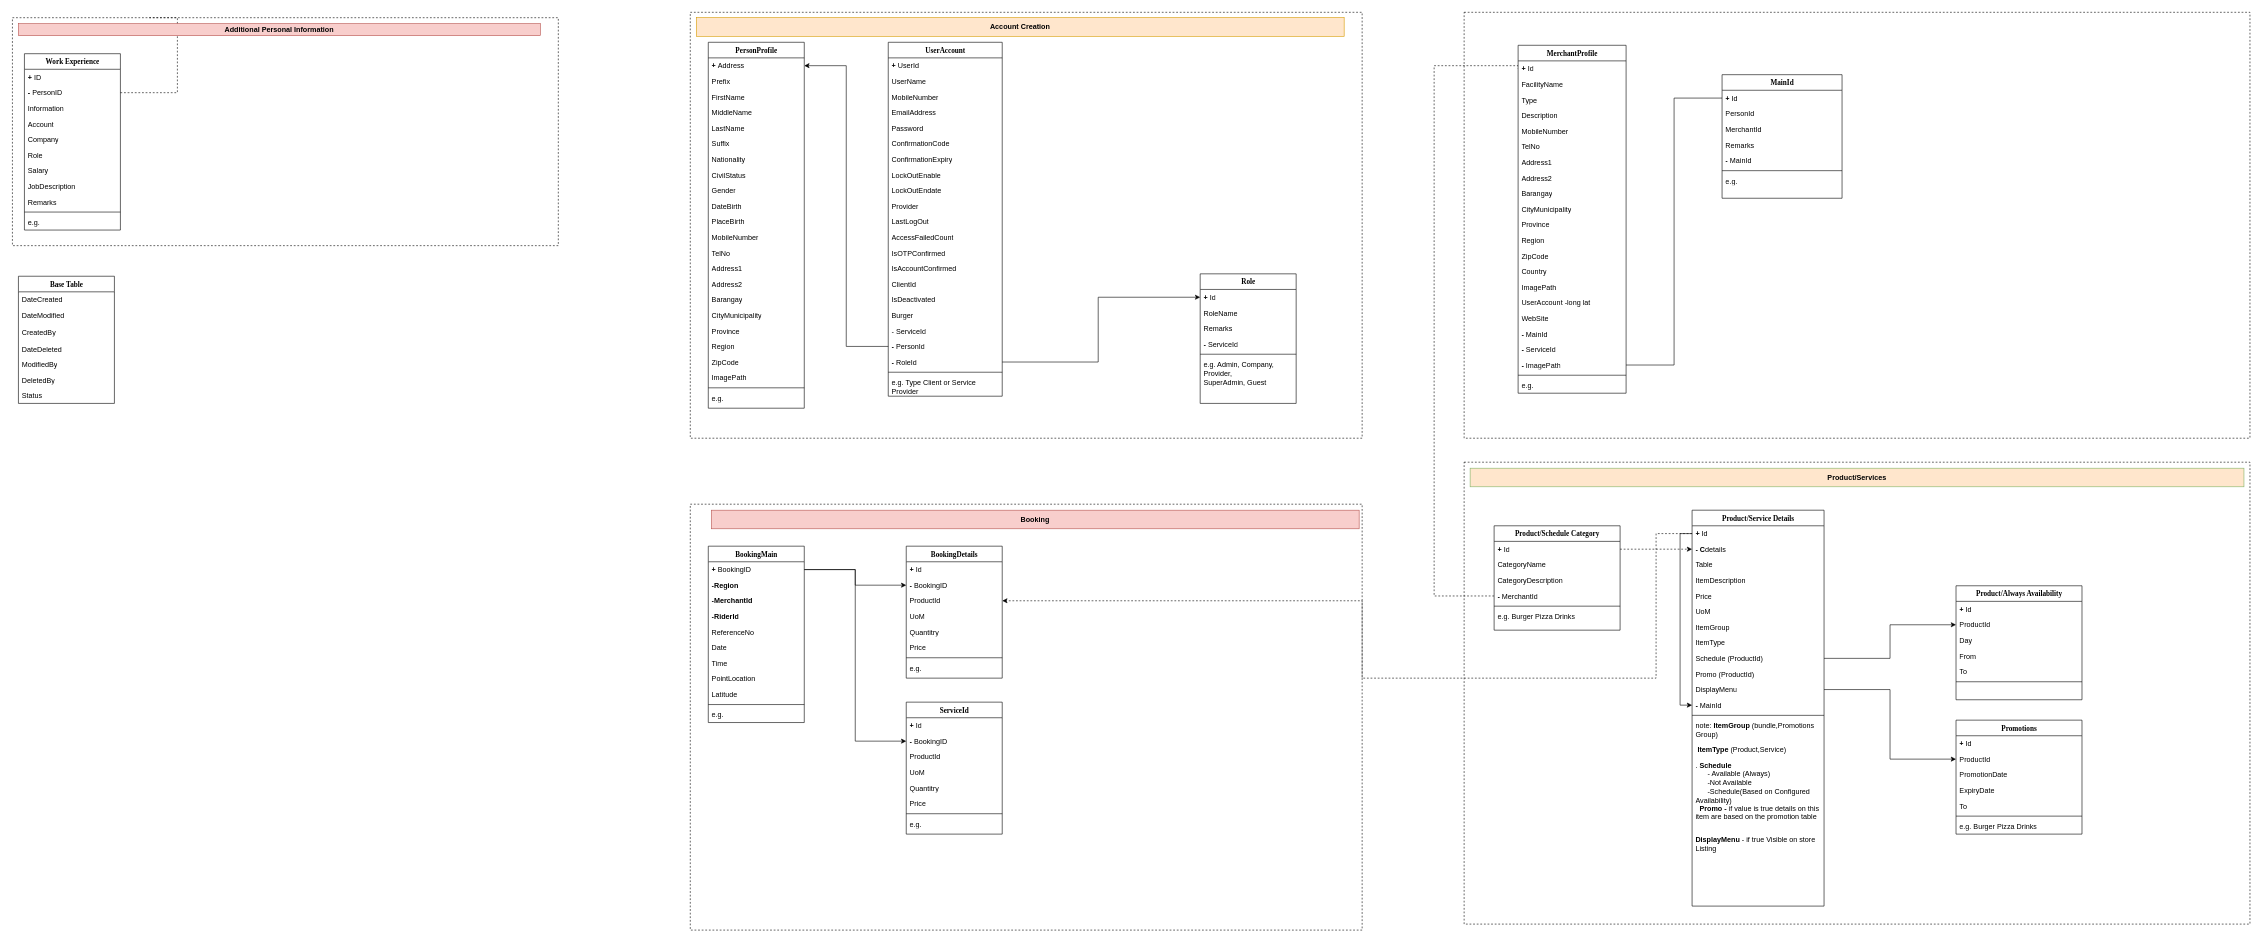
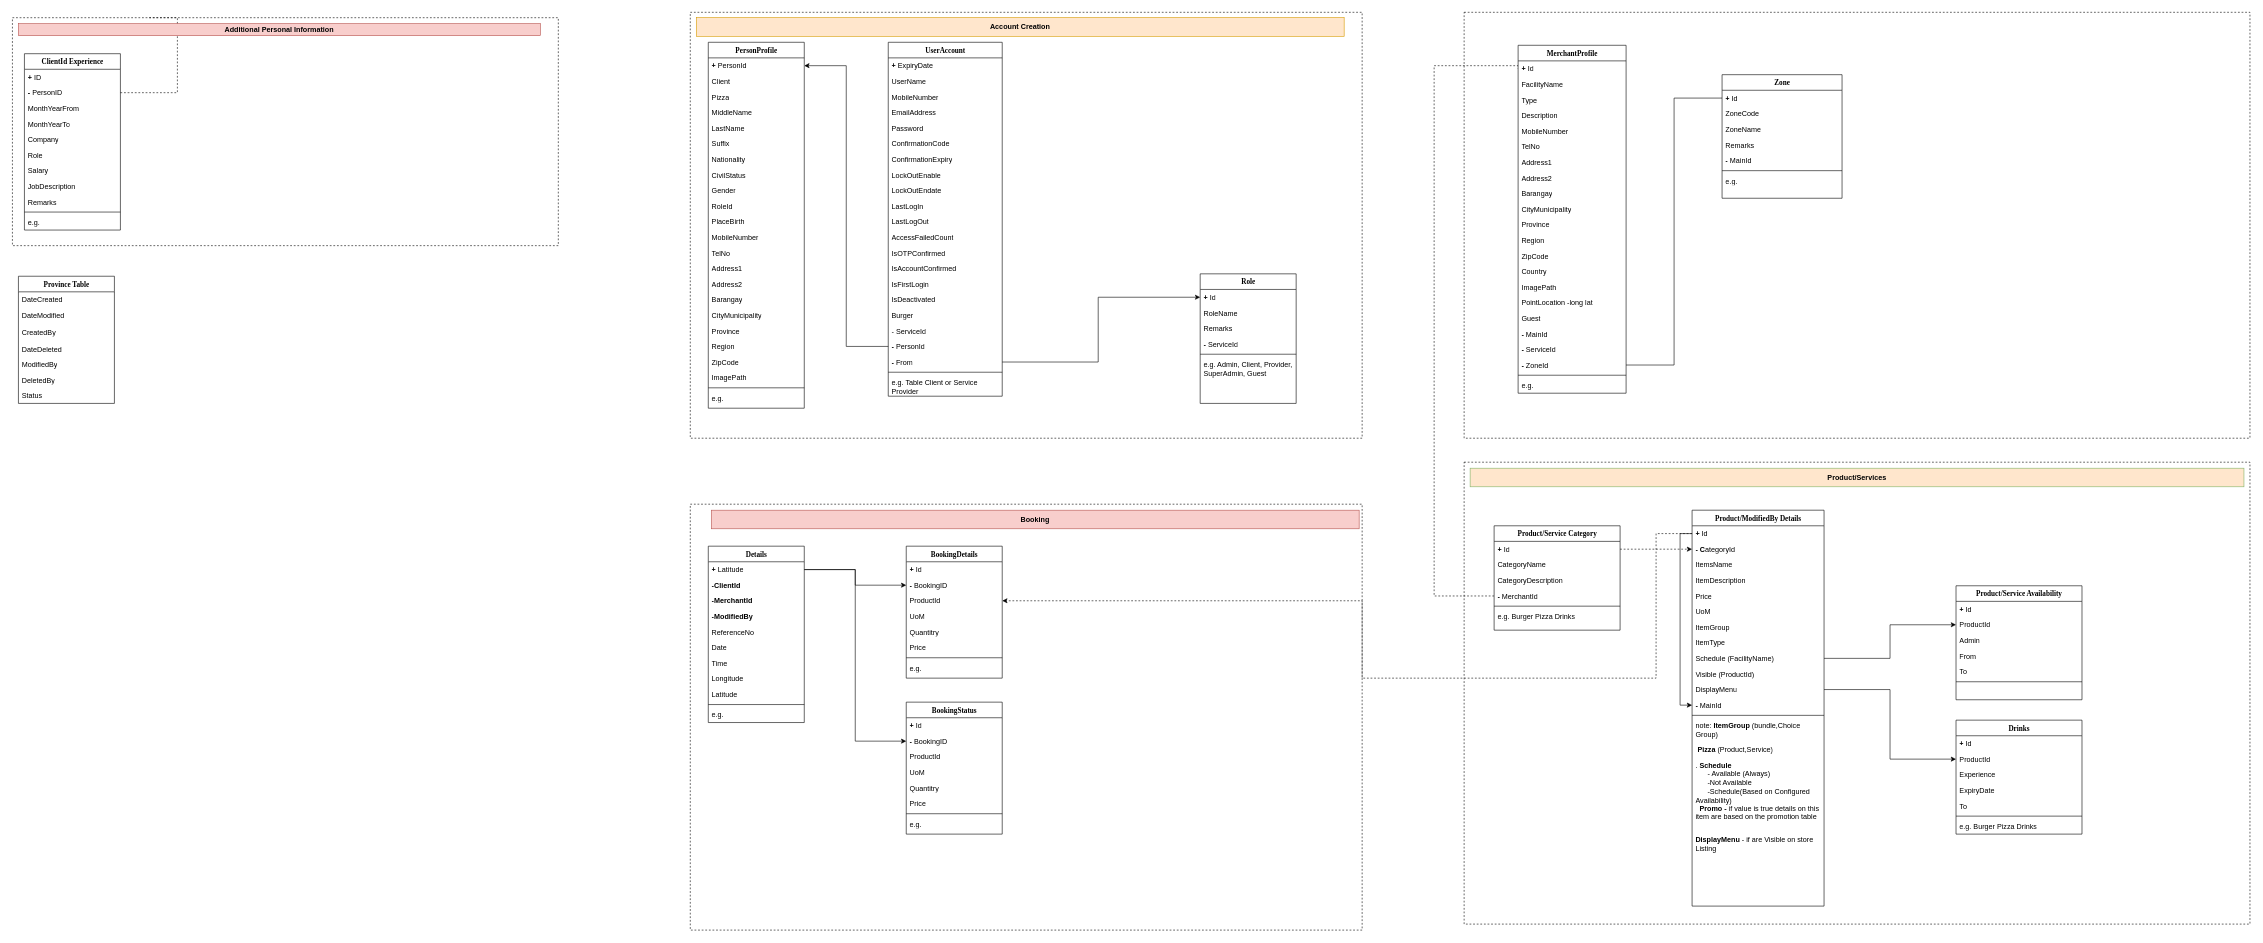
(73, 62) -> (73, 62)
(730, 66) -> (732, 66)
(908, 66) -> (915, 66)
(723, 82) -> (722, 82)
(1783, 83) -> (1783, 83)
(729, 98) -> (721, 98)
(49, 109) -> (54, 109)
(1742, 114) -> (1742, 114)
(42, 125) -> (50, 125)
(1746, 130) -> (1742, 130)
(729, 207) -> (723, 207)
(907, 207) -> (910, 207)
(67, 285) -> (67, 285)
(906, 285) -> (914, 285)
(1560, 303) -> (1563, 303)
(1535, 319) -> (1532, 319)
(907, 363) -> (904, 363)
(1544, 366) -> (1538, 366)
(1249, 374) -> (1249, 374)
(946, 388) -> (946, 388)
(1759, 519) -> (1759, 519)
(1558, 534) -> (1558, 534)
(1713, 550) -> (1719, 550)
(757, 555) -> (757, 555)
(1705, 566) -> (1714, 566)
(733, 570) -> (731, 570)
(725, 586) -> (728, 586)
(2020, 594) -> (2020, 594)
(727, 617) -> (732, 617)
(1966, 641) -> (1969, 641)
(1734, 659) -> (1738, 659)
(1729, 675) -> (1730, 675)
(736, 680) -> (729, 680)
(955, 711) -> (955, 711)
(2020, 729) -> (2020, 729)
(1759, 731) -> (1759, 731)
(1746, 750) -> (1739, 750)
(1985, 776) -> (1979, 776)
(1759, 845) -> (1759, 845)
